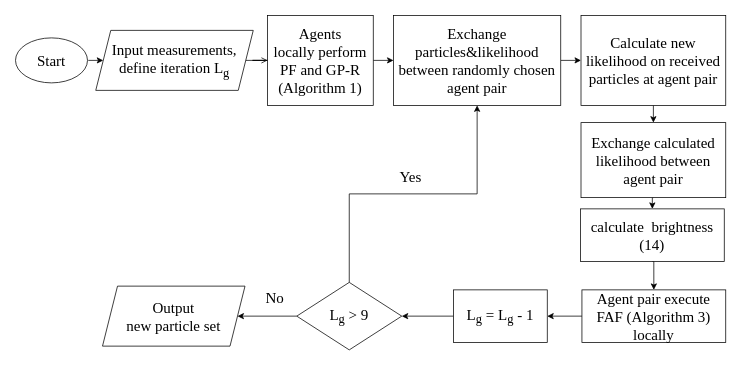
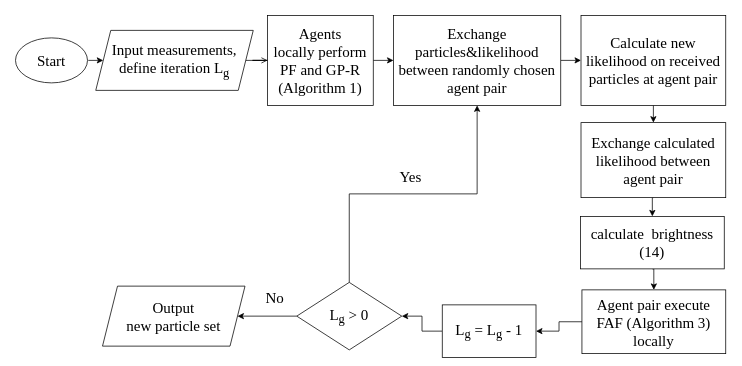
(652, 235) -> (652, 243)
(349, 316) -> (349, 316)
(500, 316) -> (489, 331)
(654, 316) -> (654, 322)
